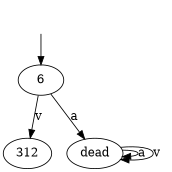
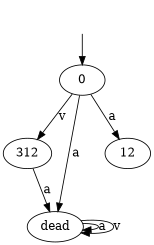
(41, 80) -> (82, 80)
none -> (128, 153)
none -> (40, 186)
